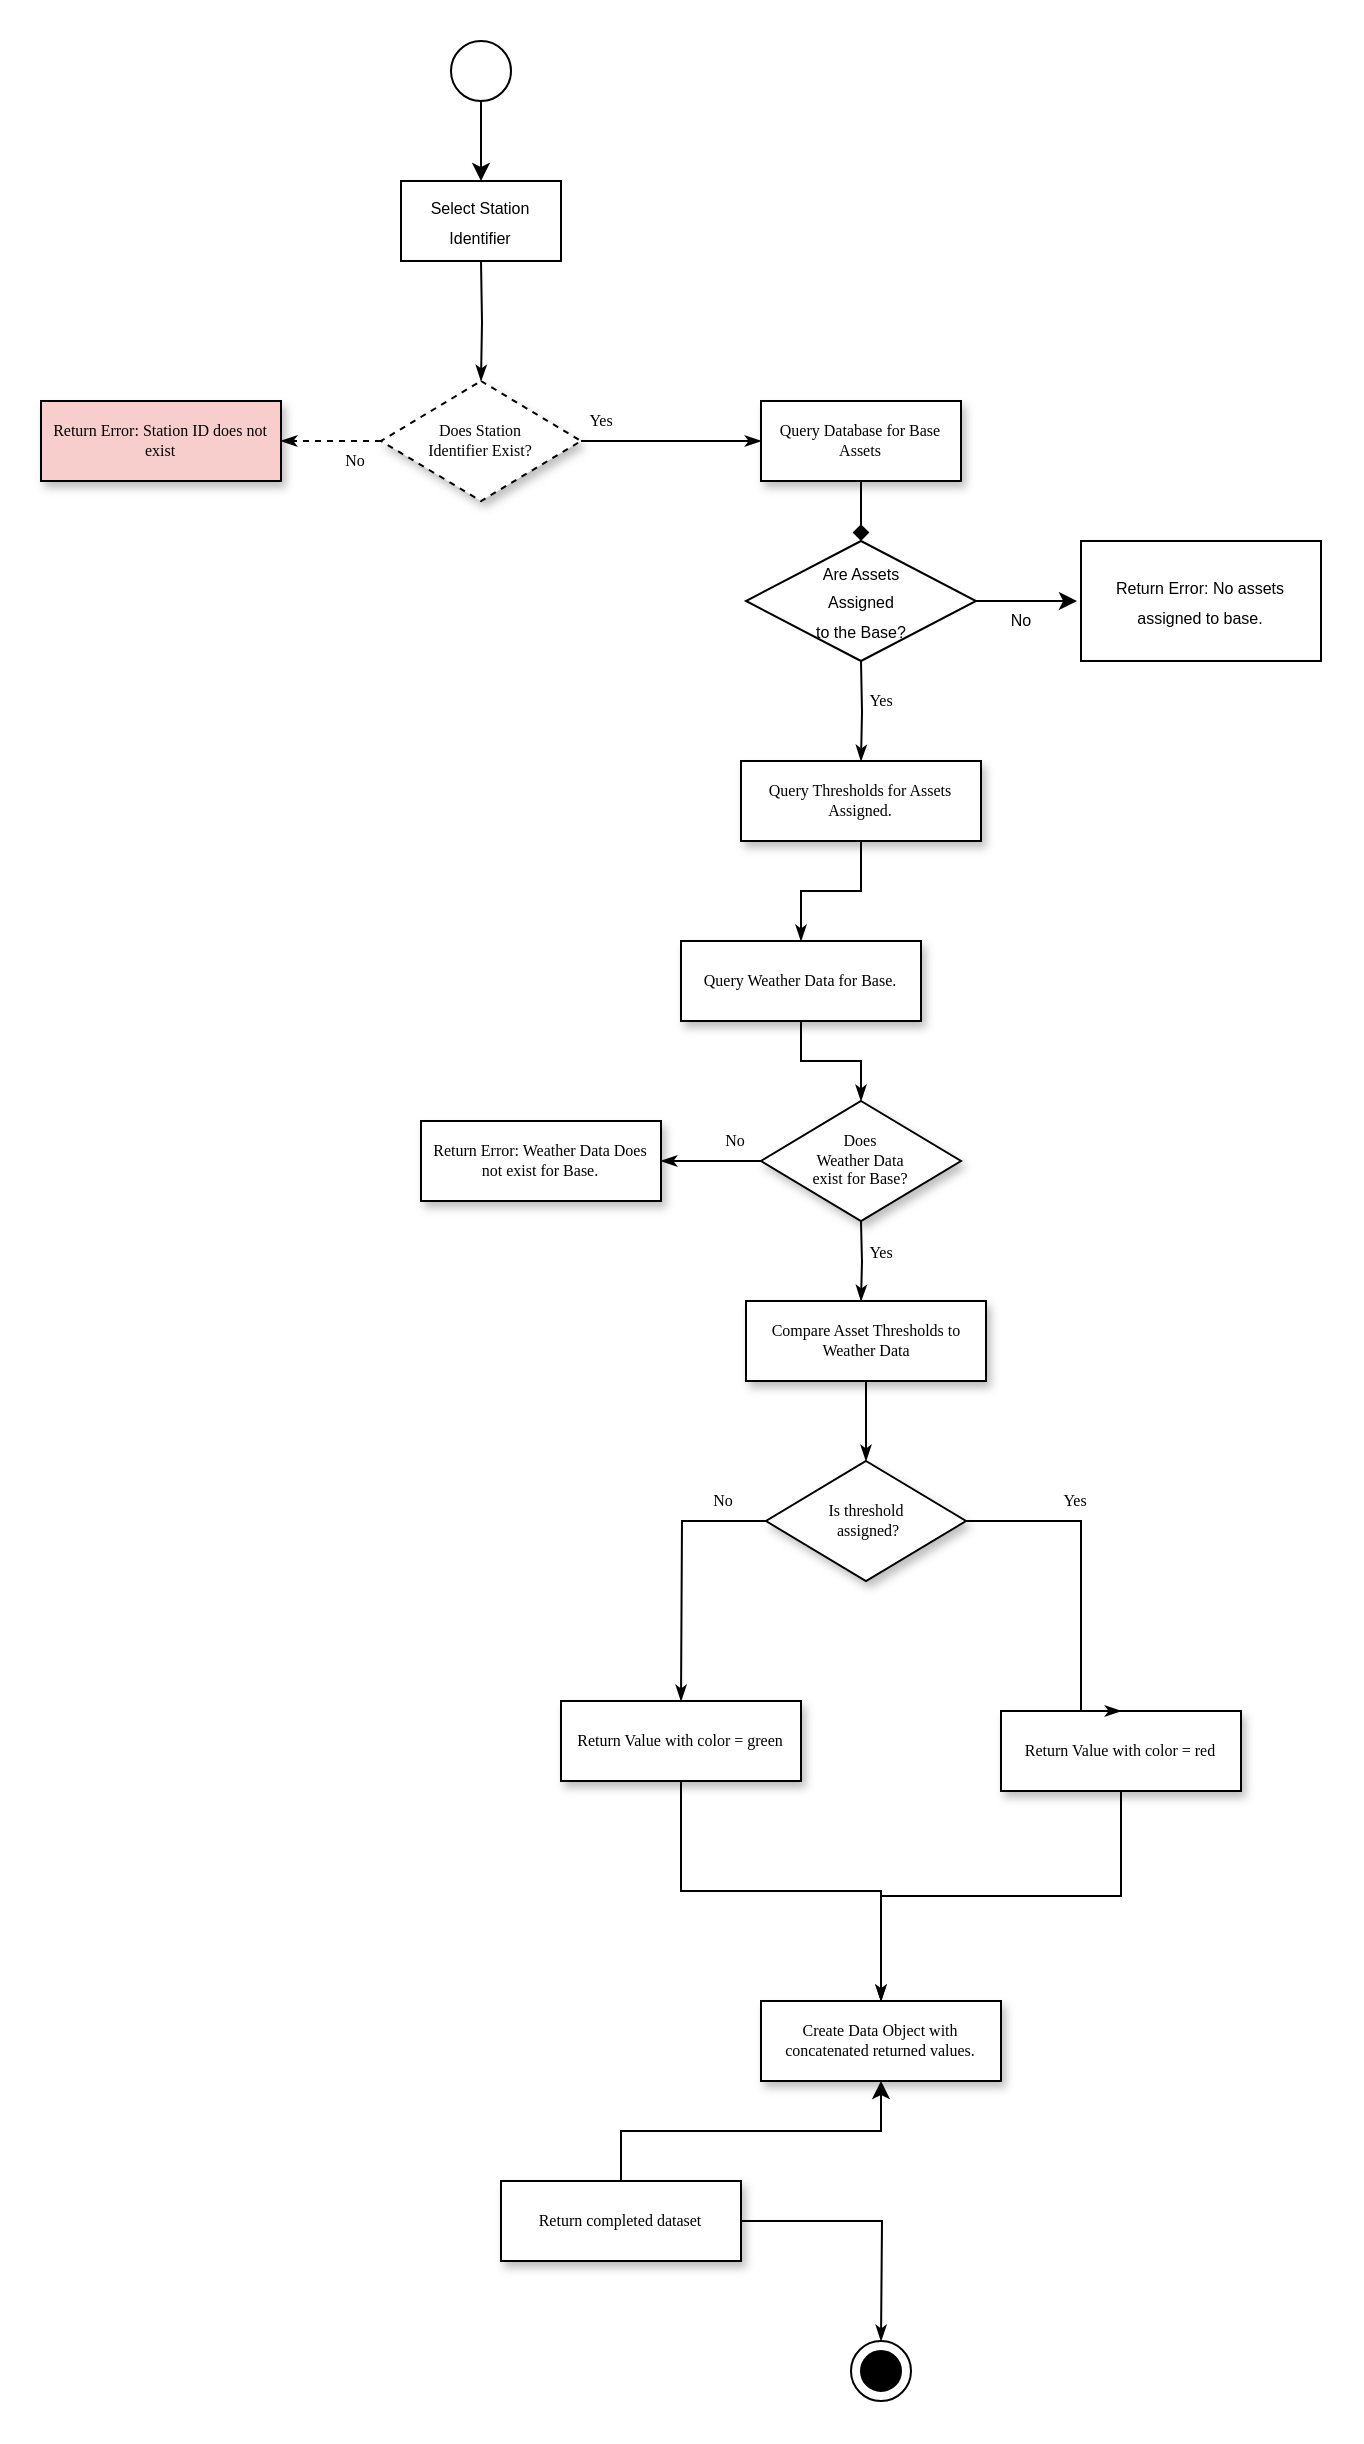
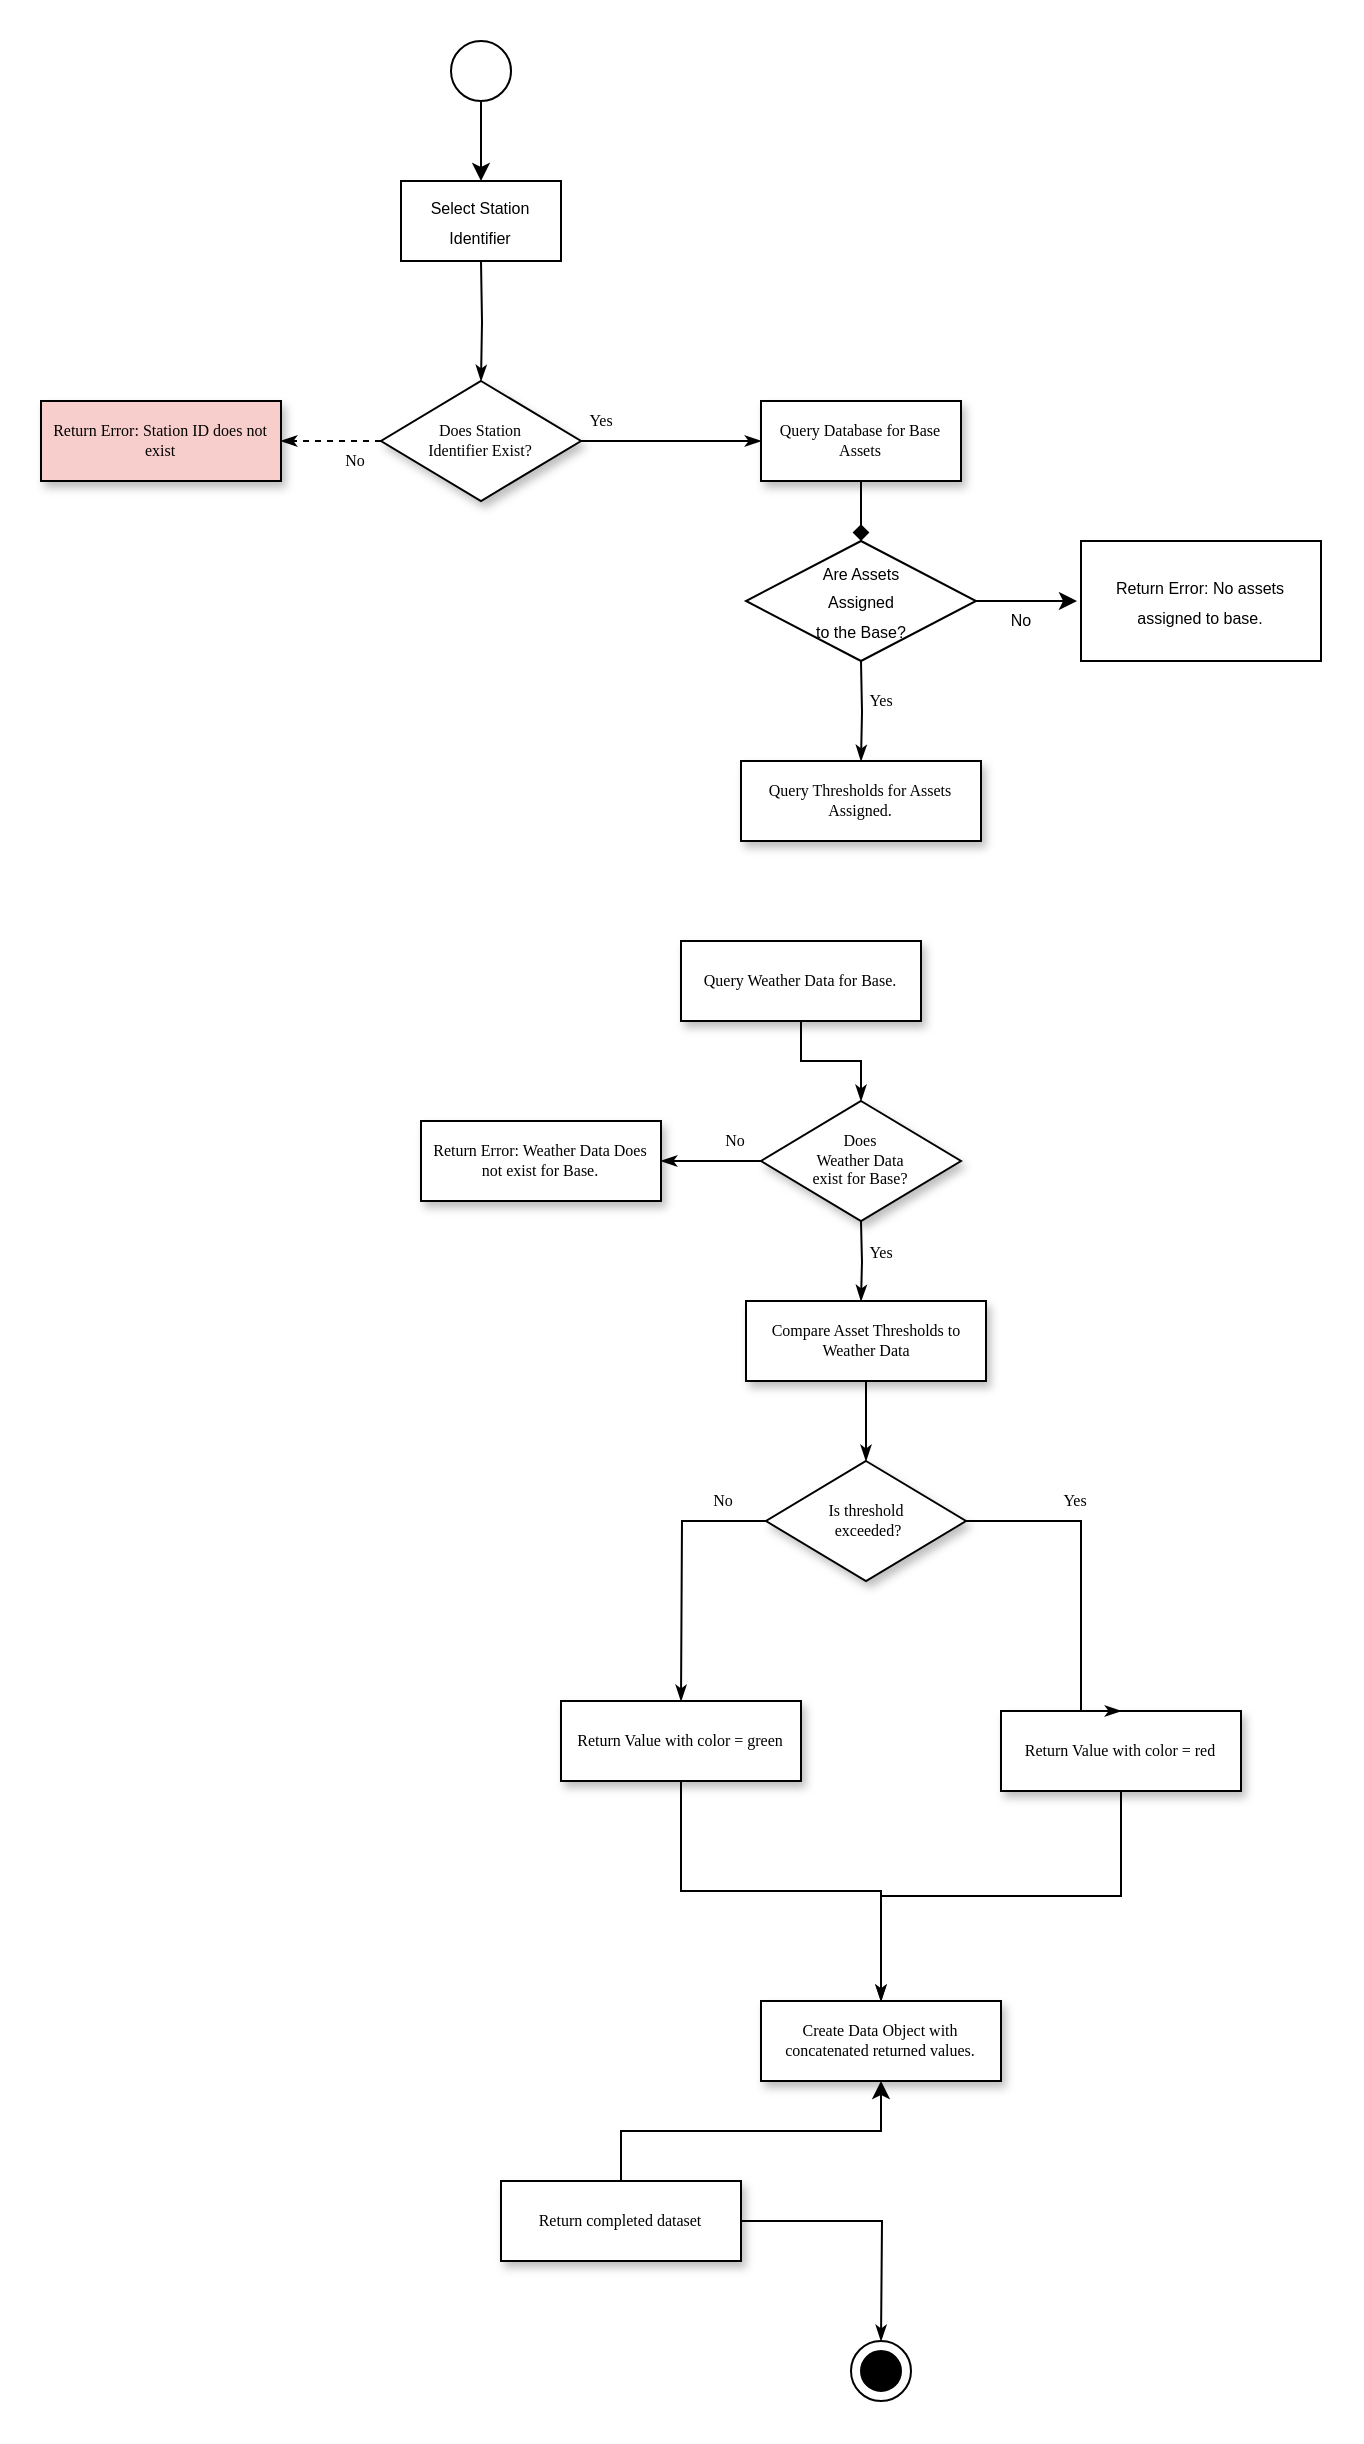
(481, 441) -> (481, 441)
(837, 891) -> none
(867, 1521) -> (867, 1521)
